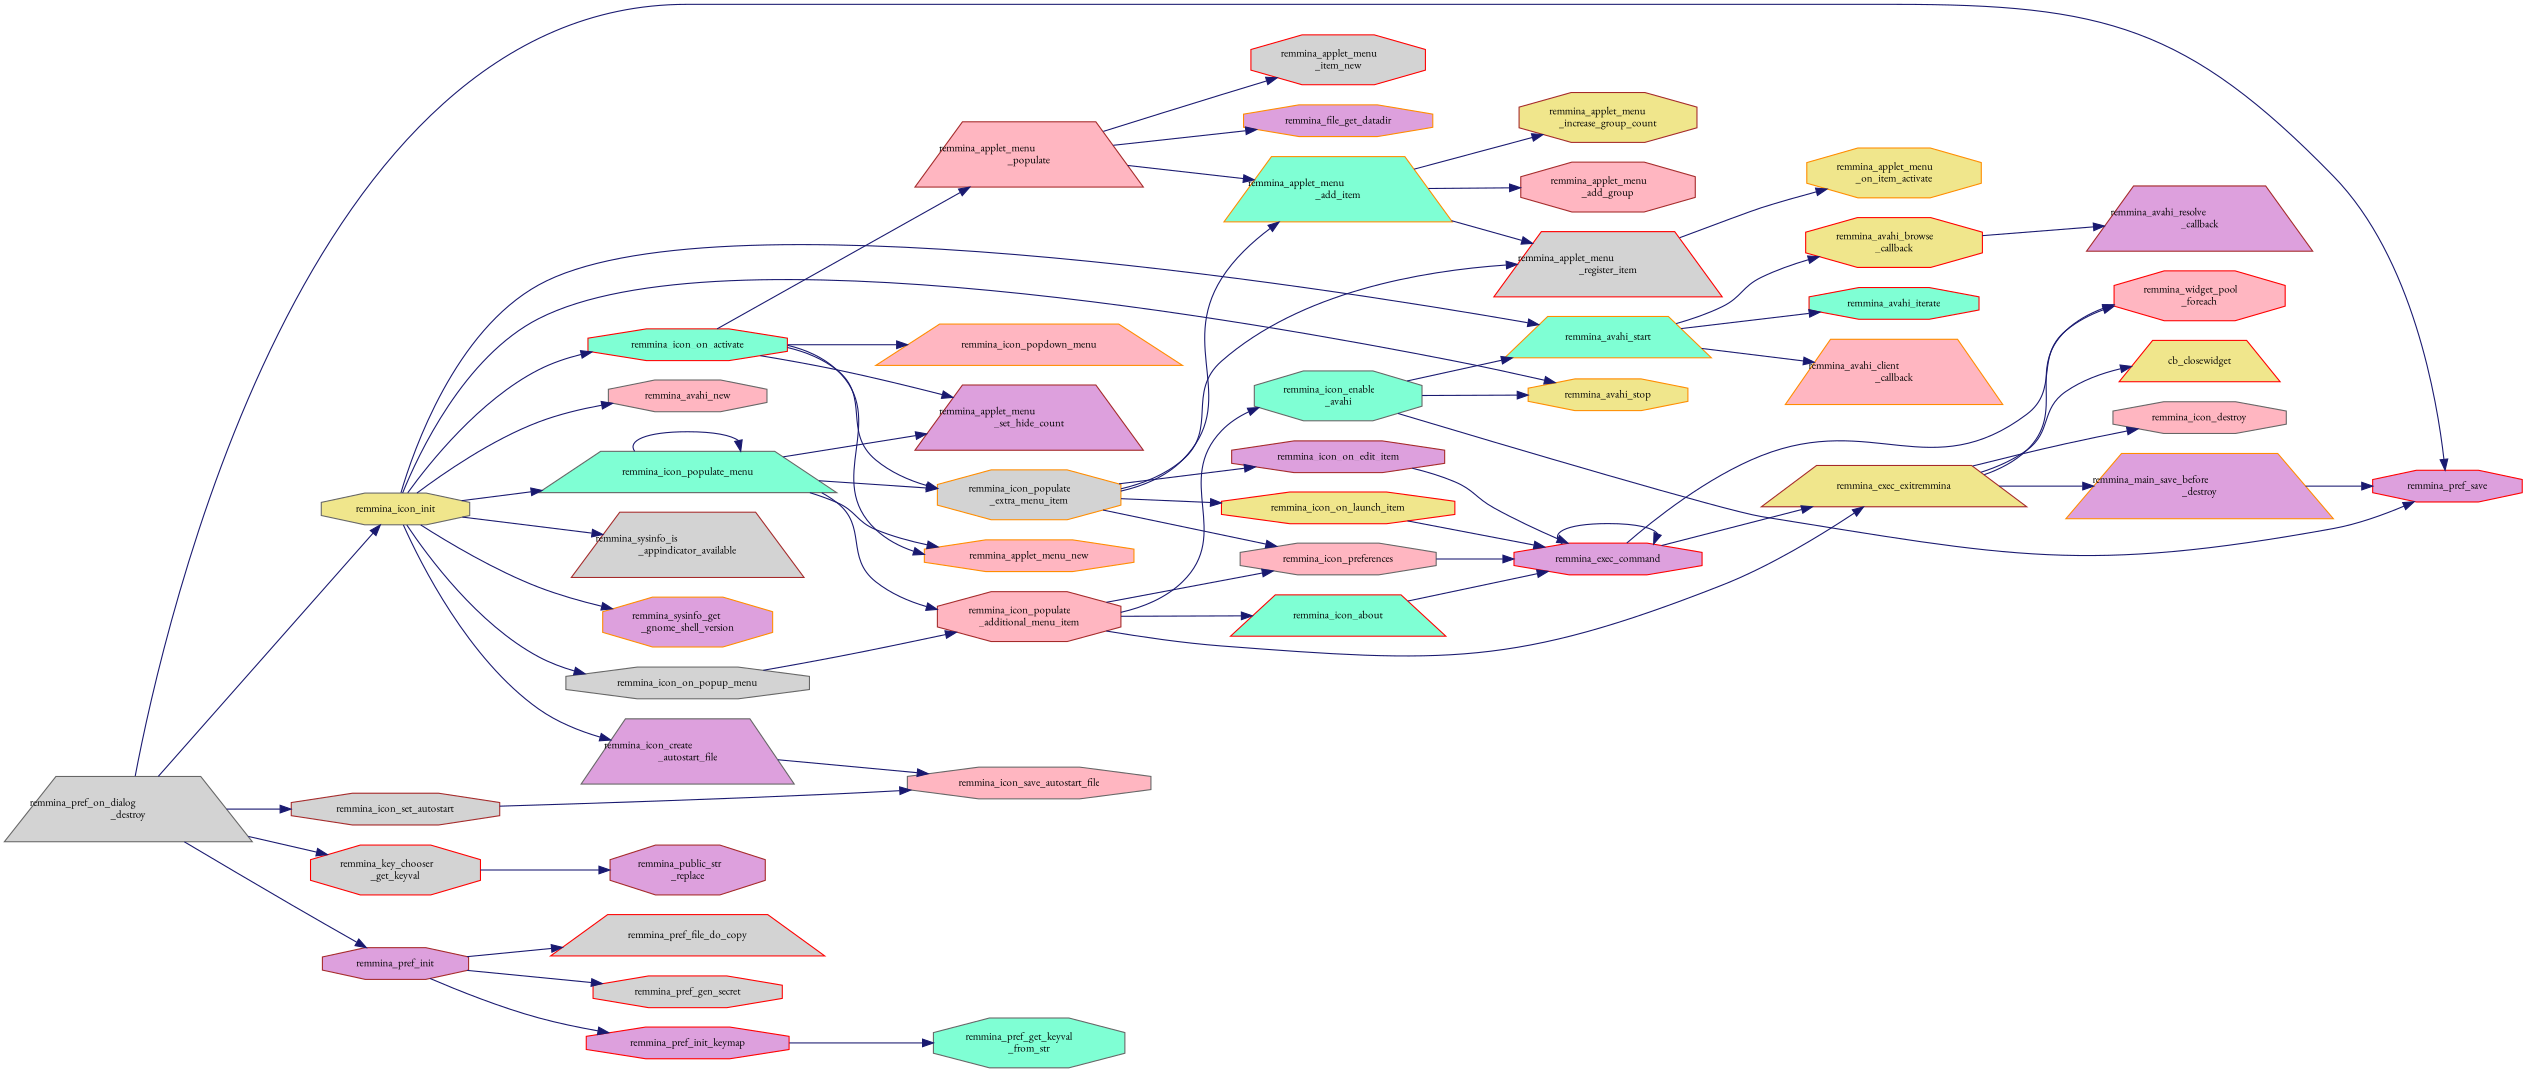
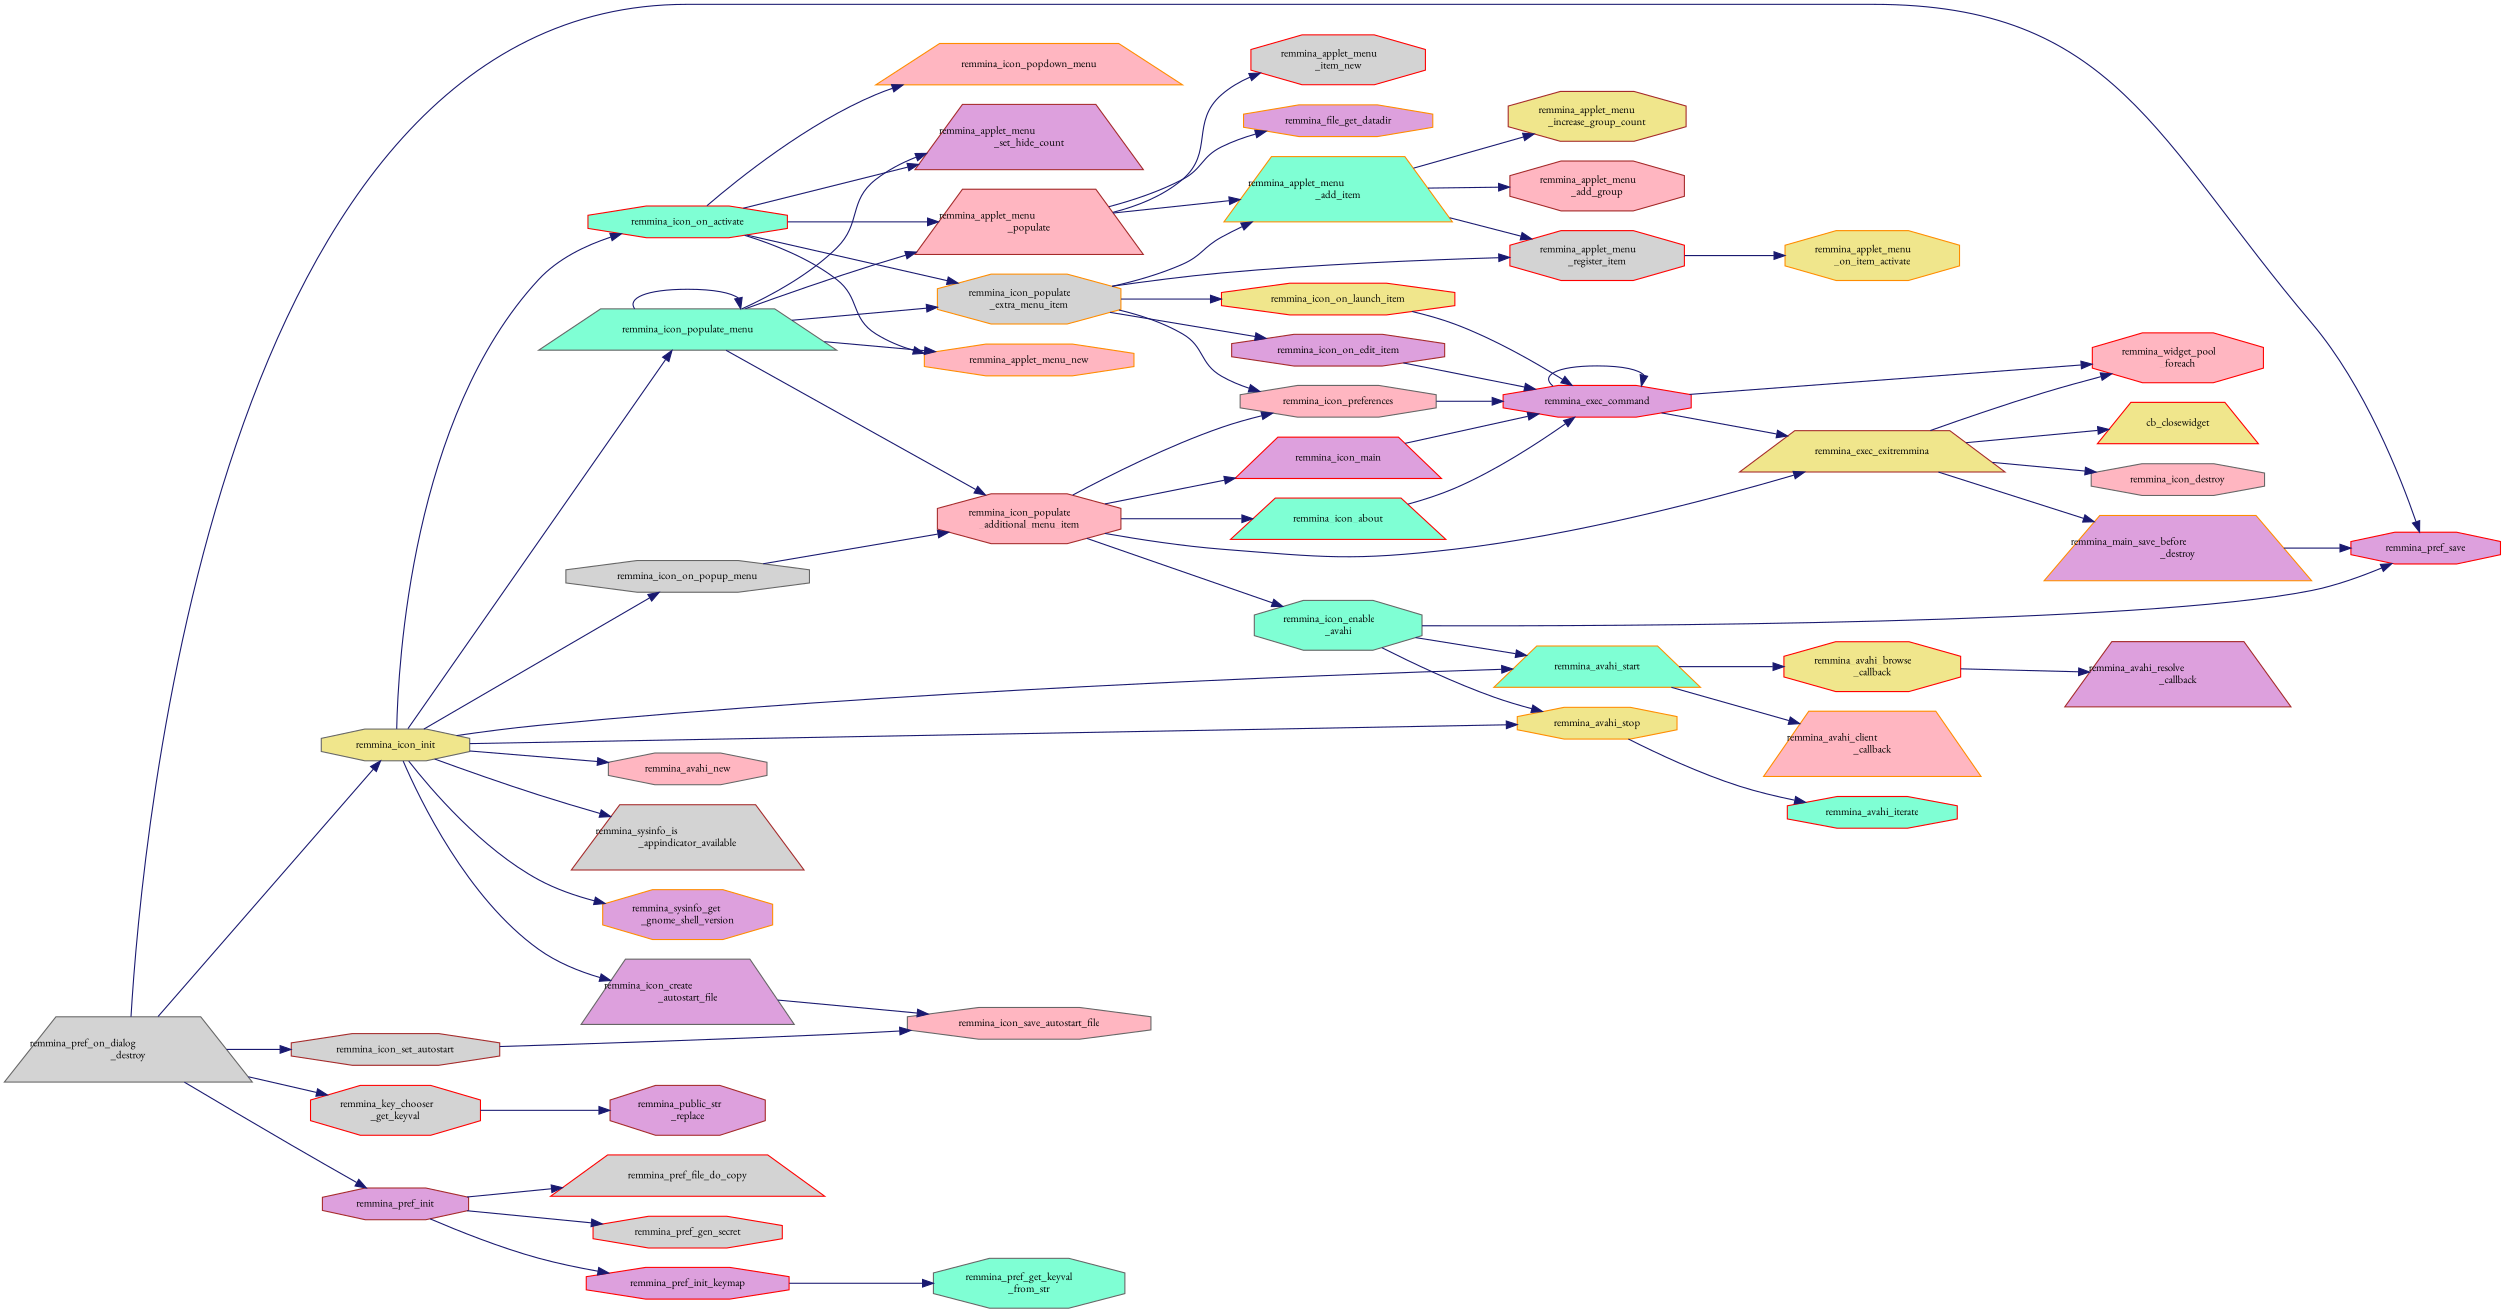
(1608, 264) -> (1597, 256)
none -> (825, 281)
(1745, 321) -> (1709, 776)
none -> (1338, 458)
